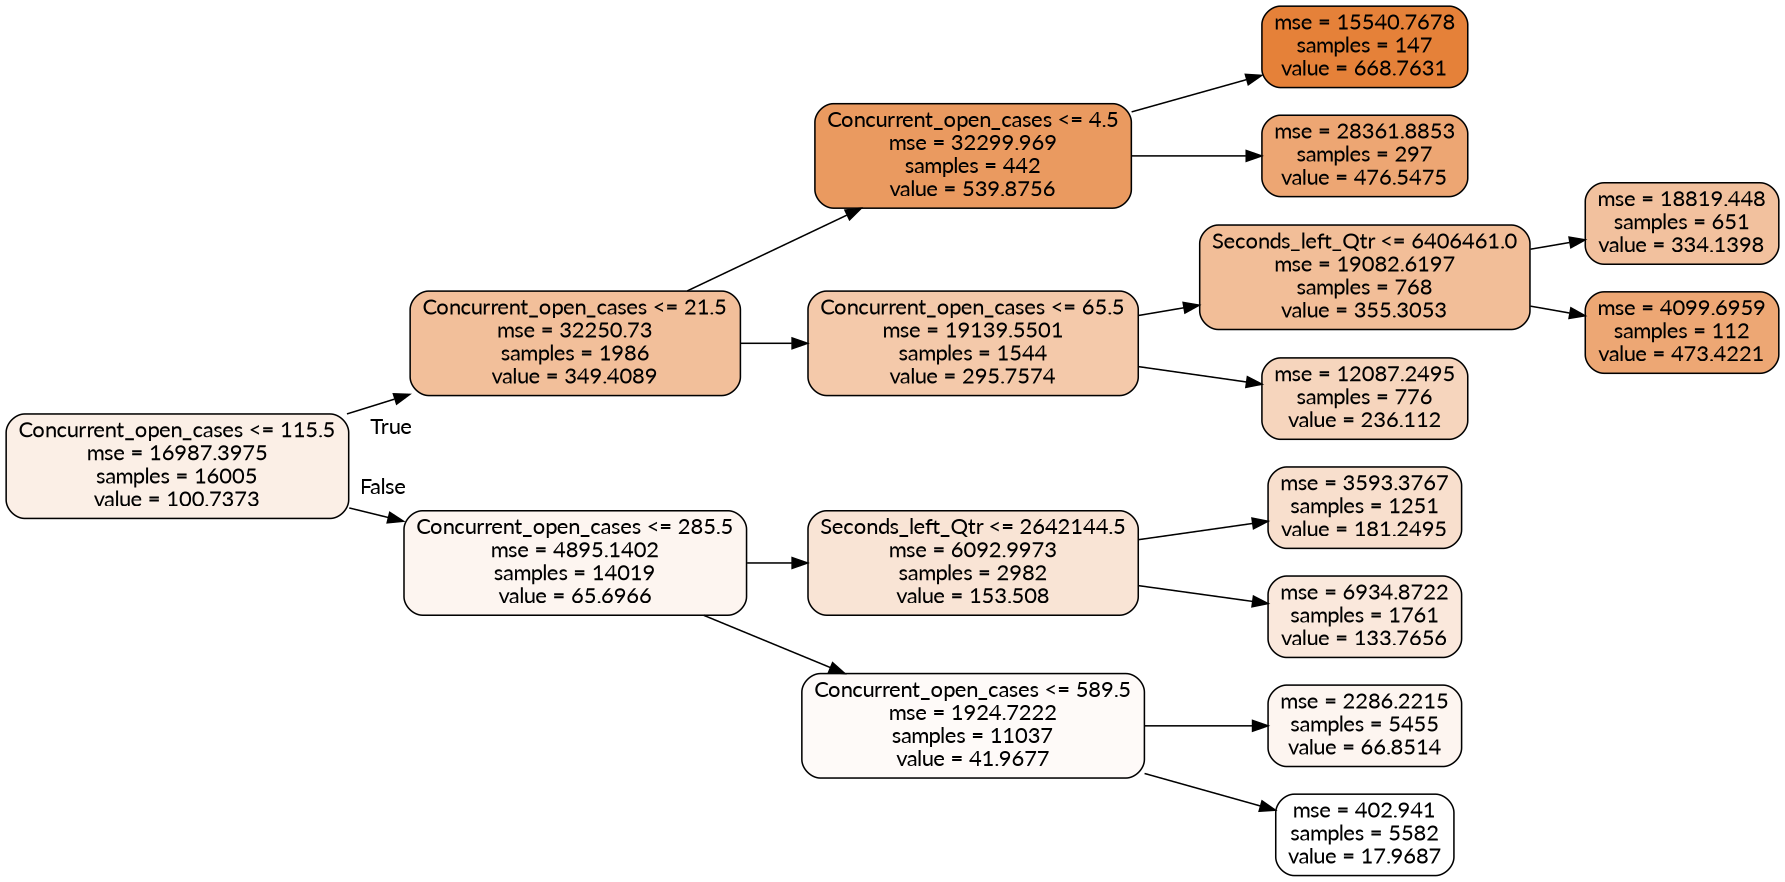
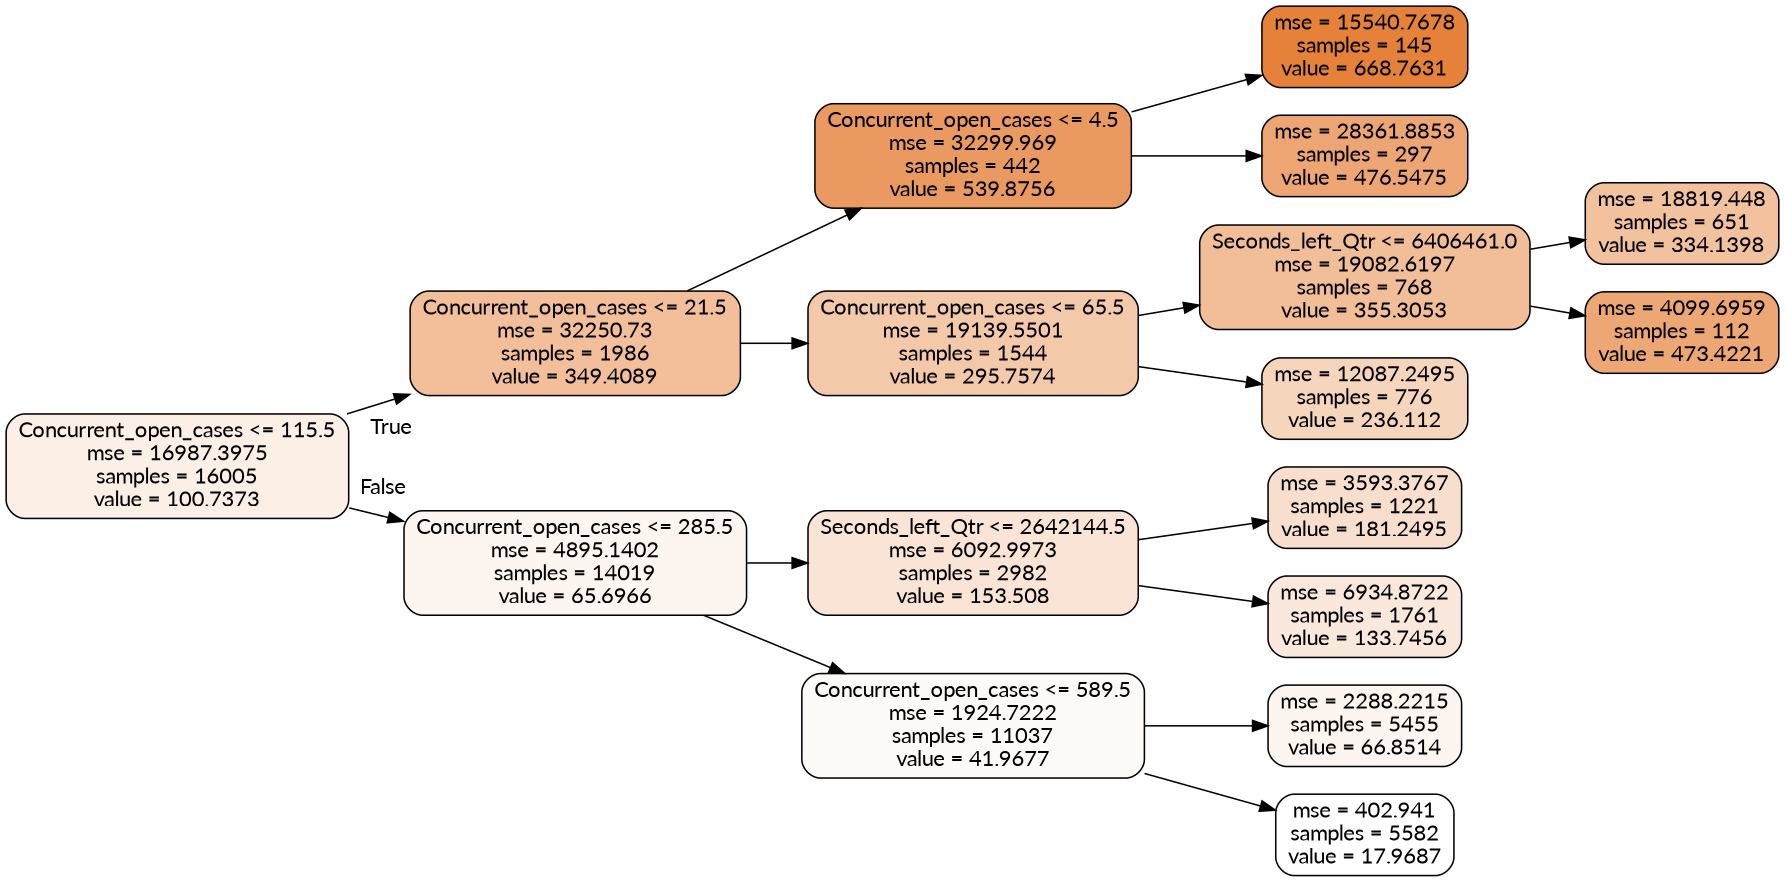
(1365, 47) -> (1365, 47)
(1365, 508) -> (1365, 508)
(1365, 617) -> (1365, 617)
(1365, 726) -> (1365, 726)
